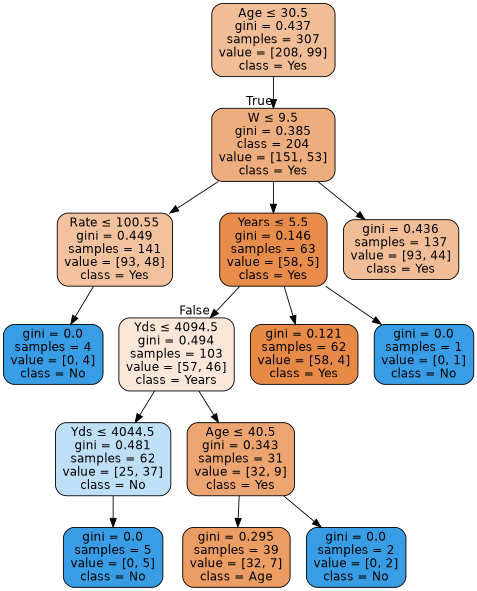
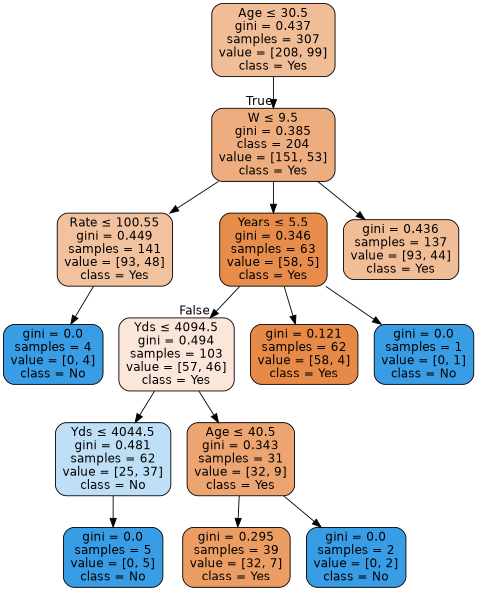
(273, 236) -> (273, 236)
(177, 380) -> (177, 380)
(236, 577) -> (236, 577)
